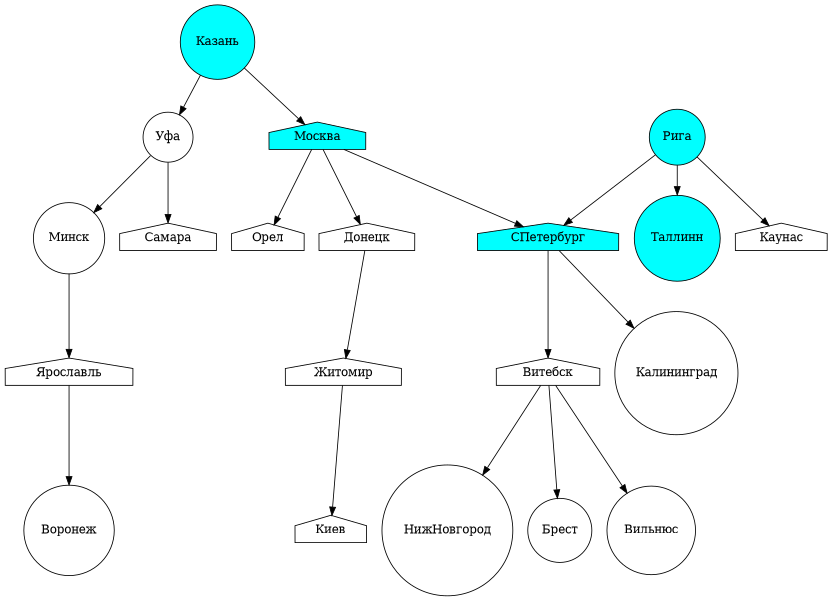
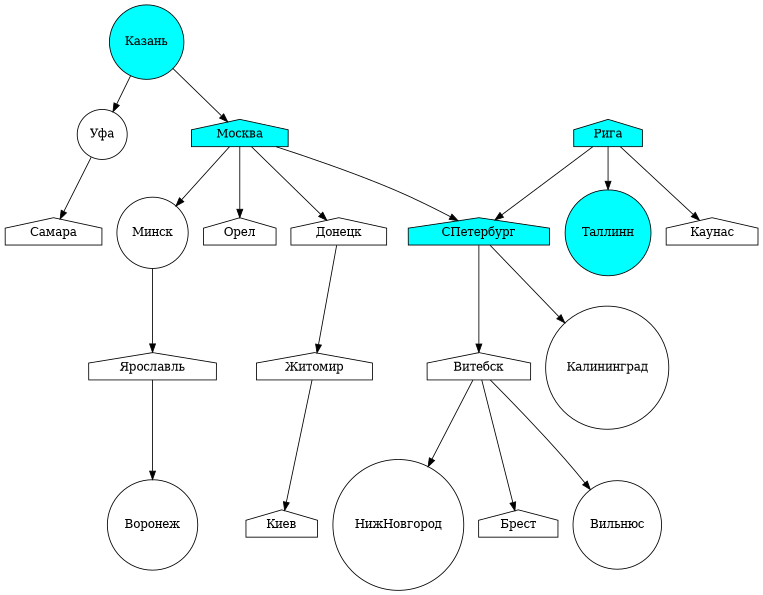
(677, 137) -> (608, 134)
(125, 181) -> (206, 173)
(560, 530) -> (518, 525)
